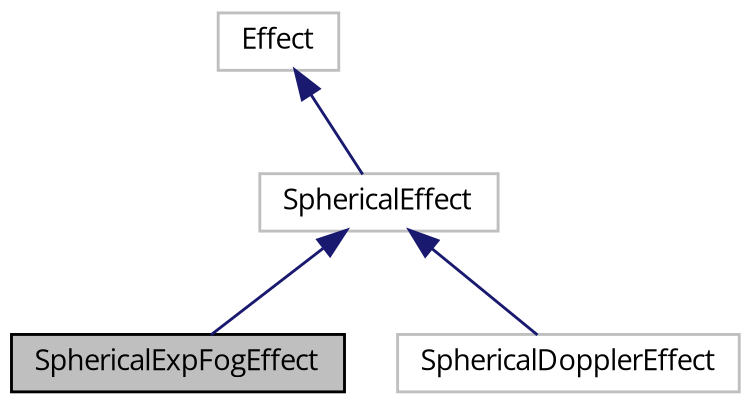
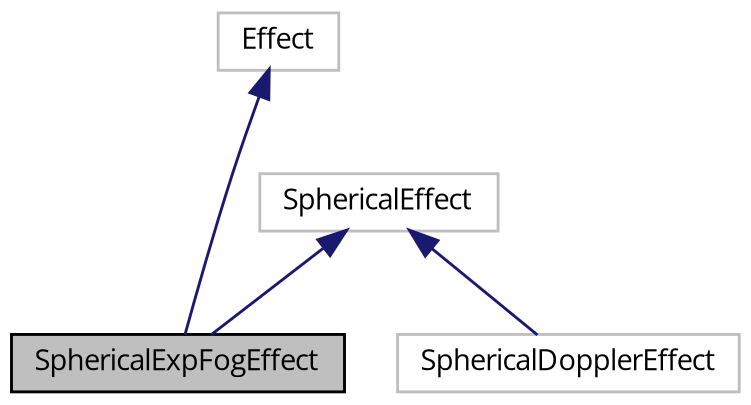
(337, 134) -> (220, 215)
